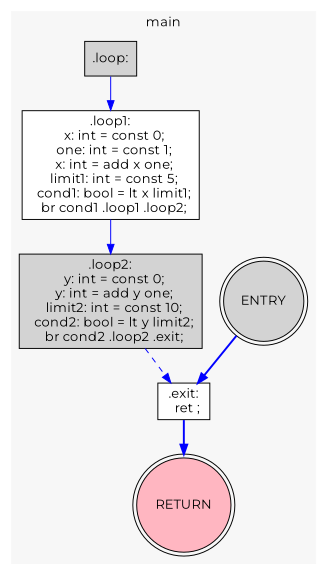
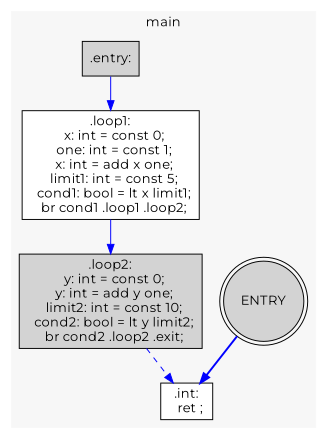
(111, 59) -> (111, 59)
(184, 401) -> (187, 401)
(184, 505) -> none
